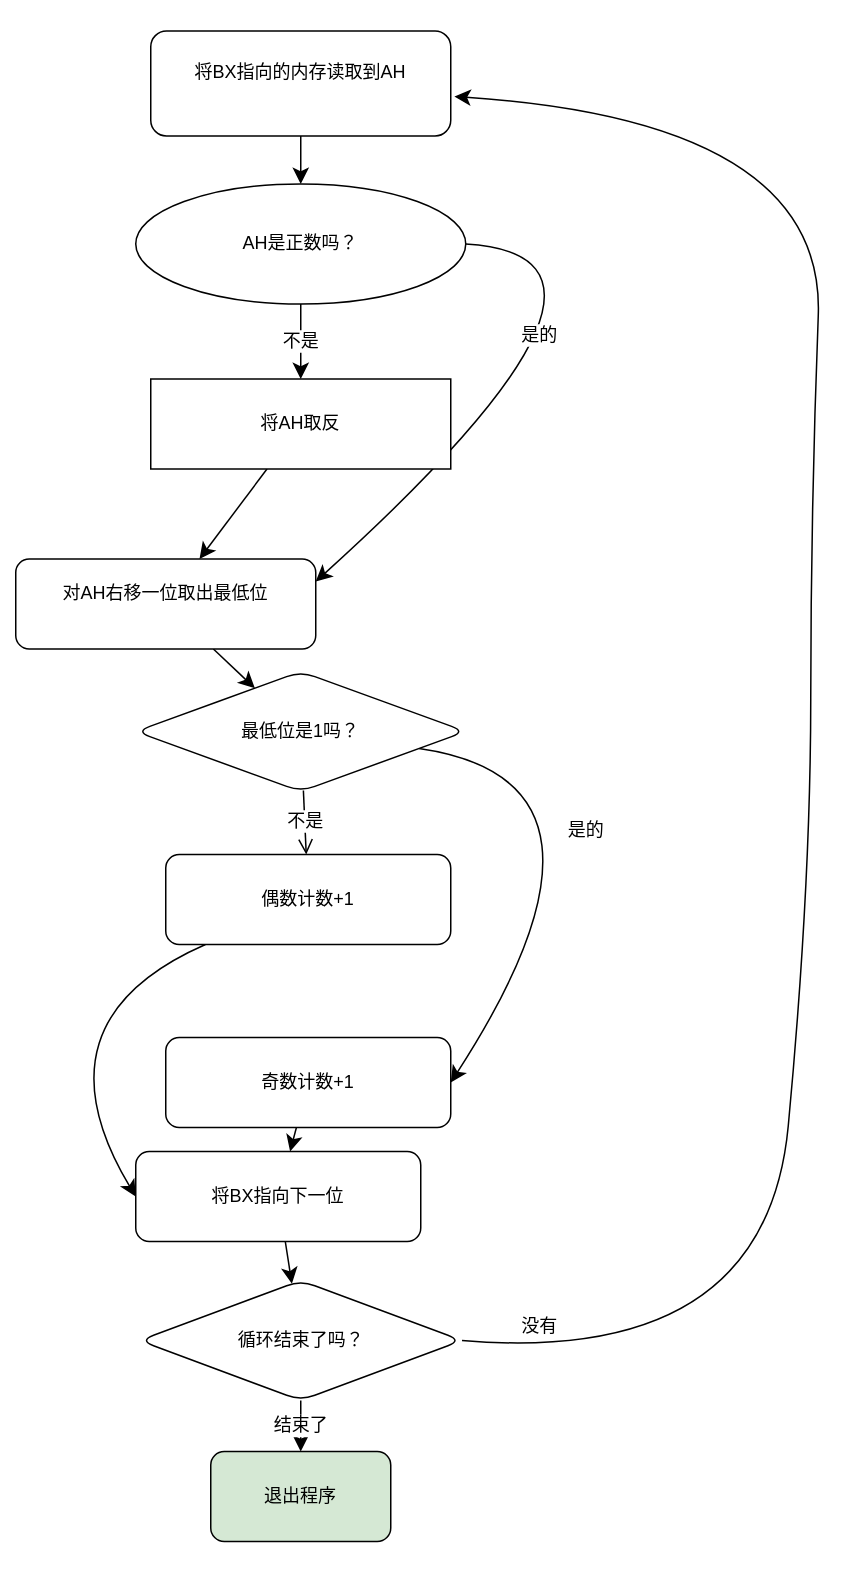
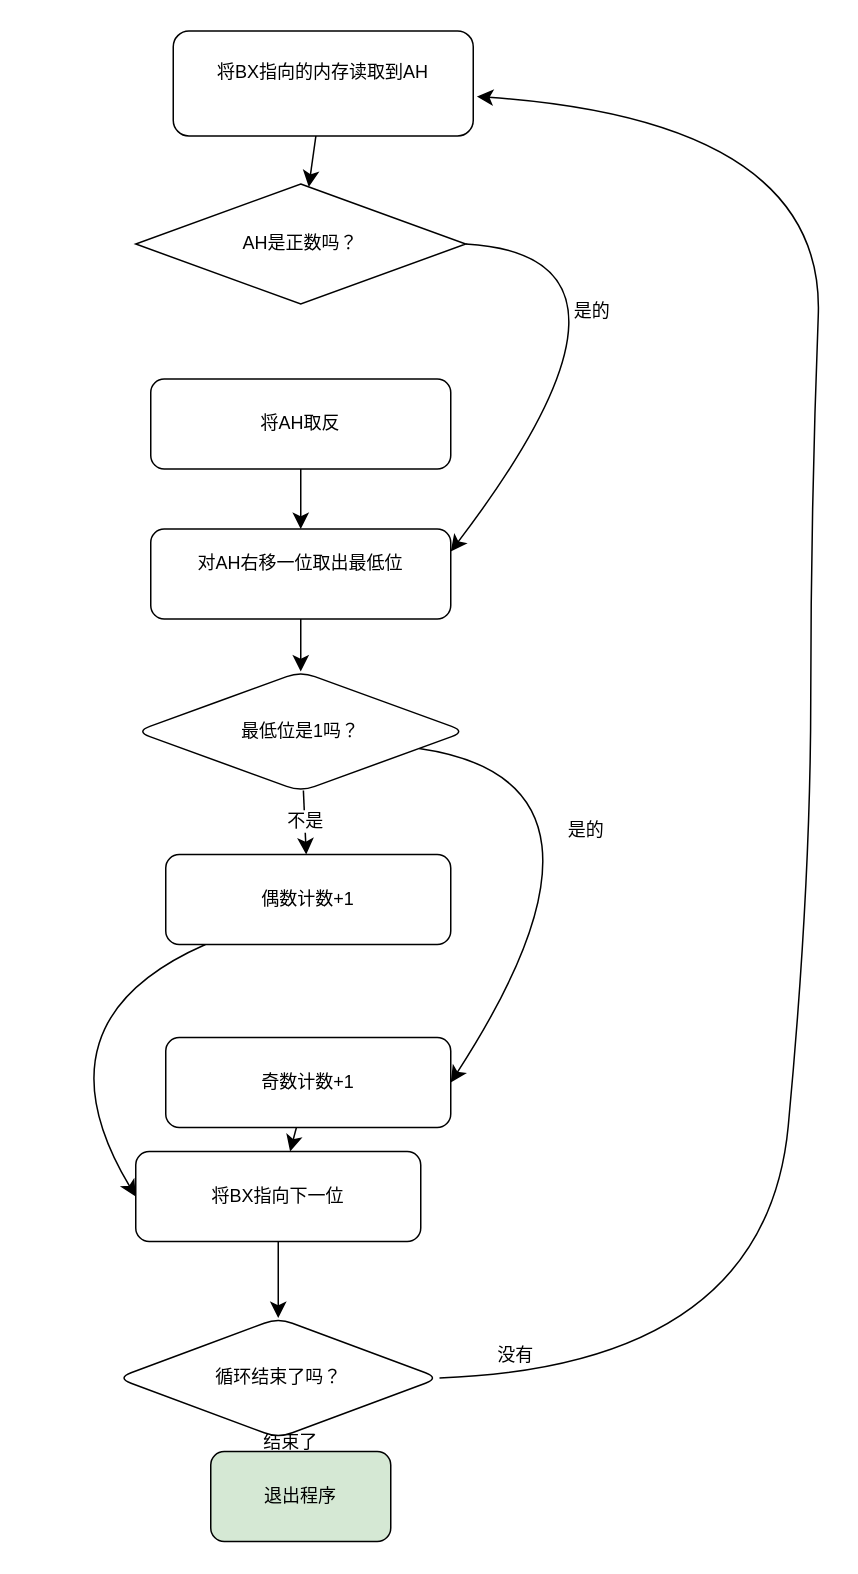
(301, 83) -> (323, 83)
(301, 244) -> (301, 244)
(301, 338) -> none
(301, 424) -> (301, 424)
(166, 604) -> (301, 574)
(306, 844) -> (306, 840)
(301, 1340) -> (278, 1378)
